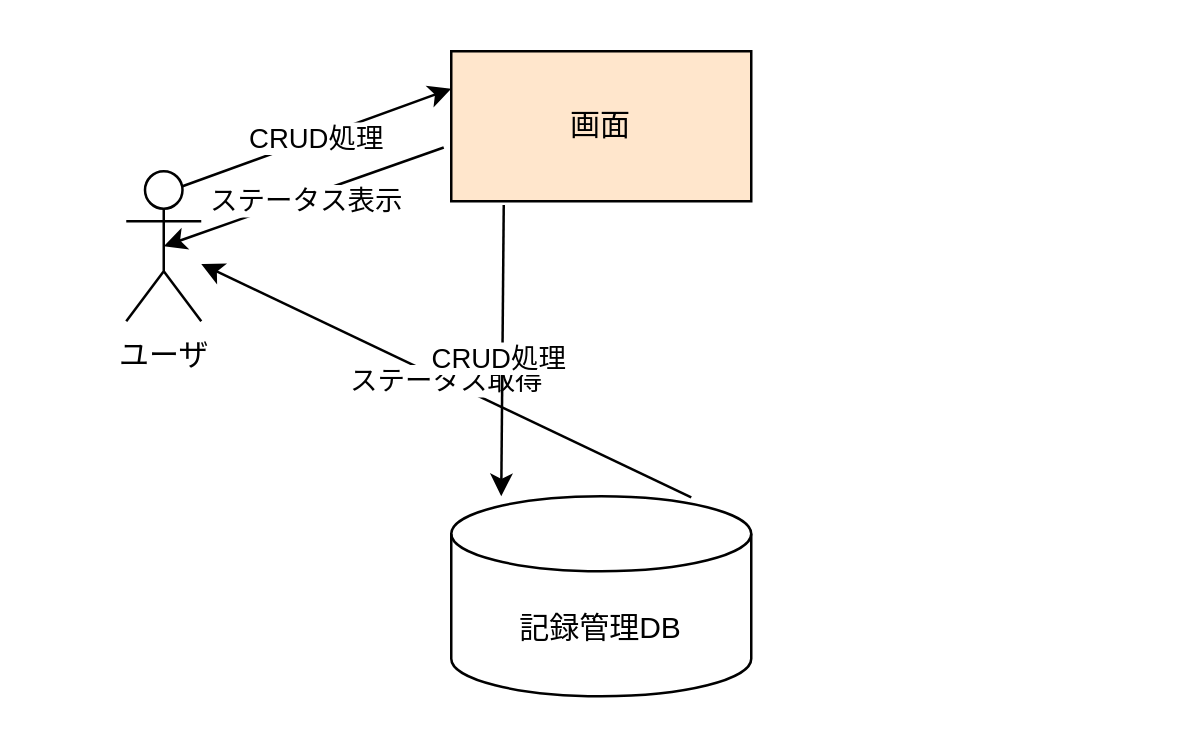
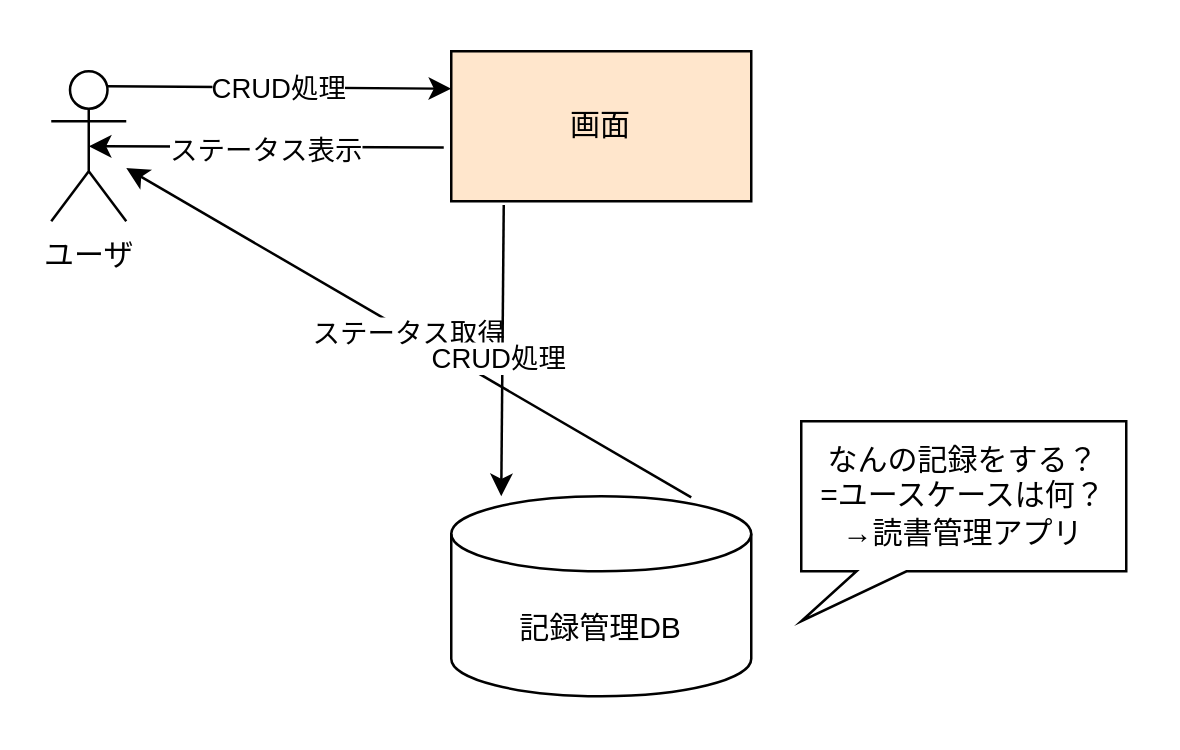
(164, 246) -> (89, 146)
none -> (964, 521)
